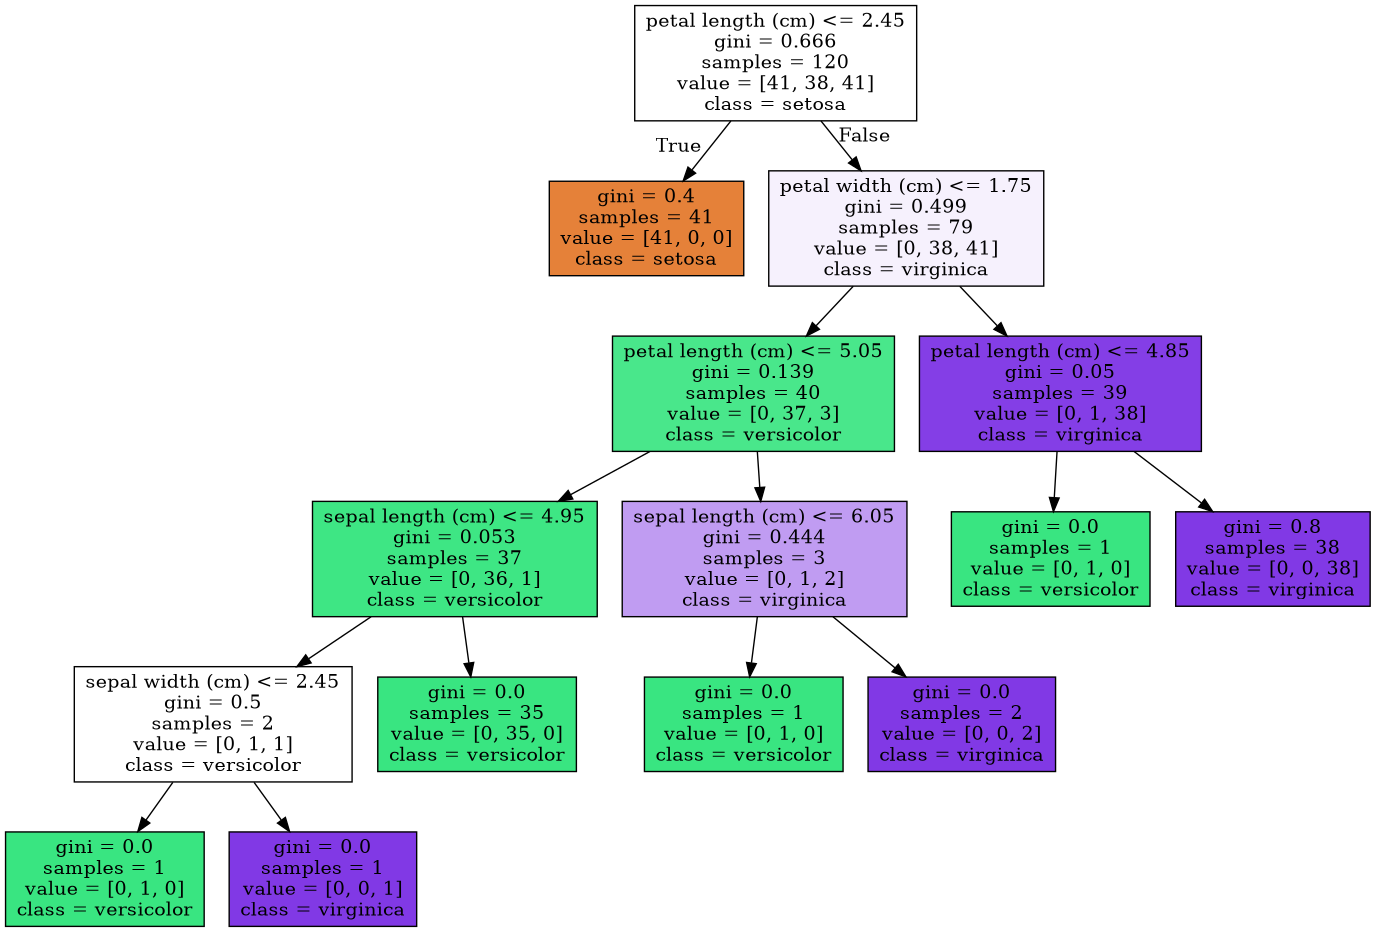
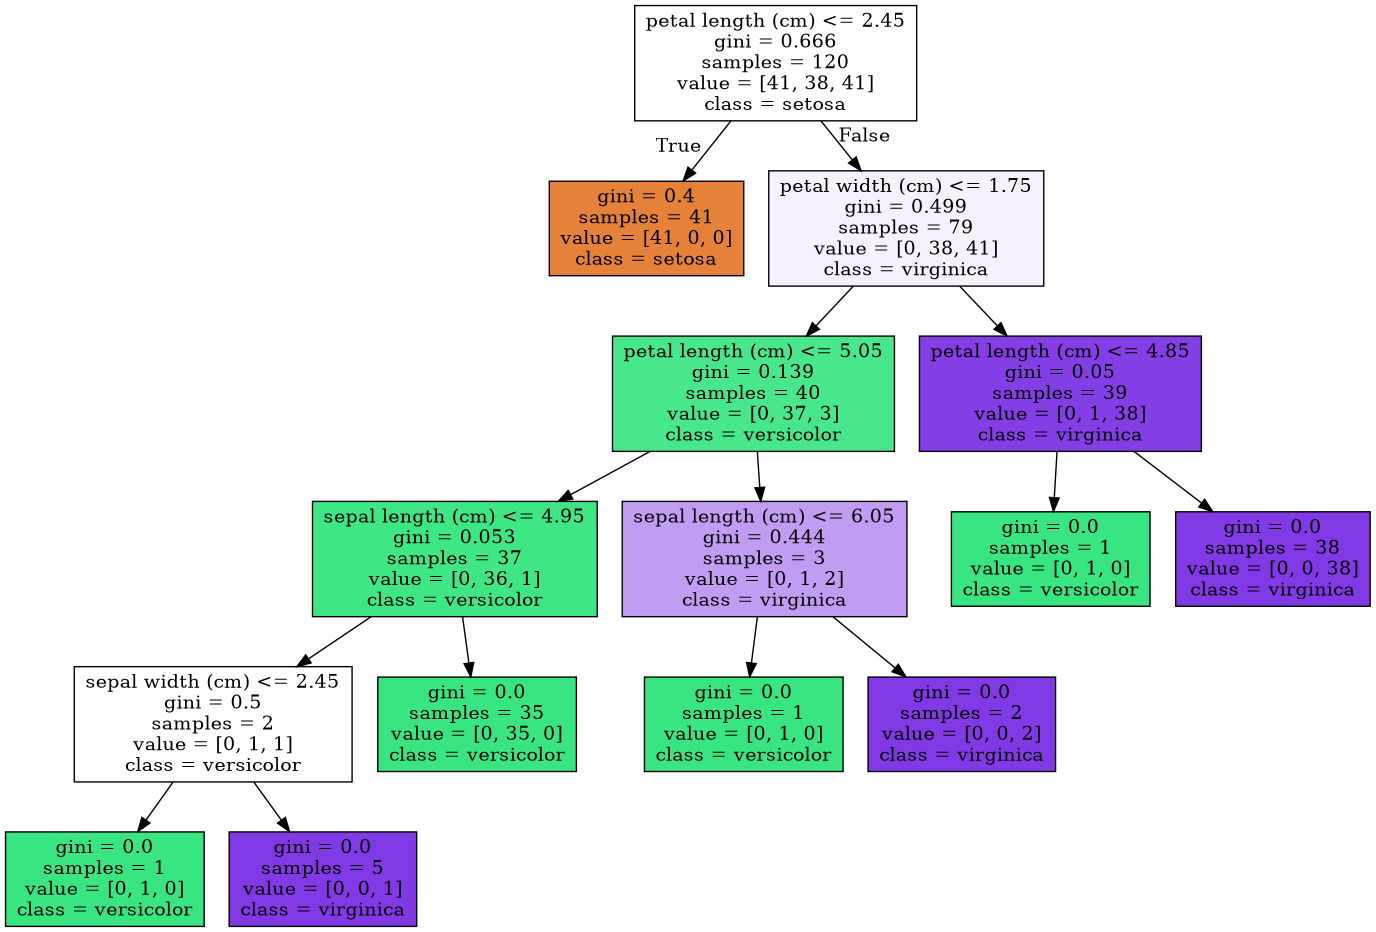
(1273, 559) -> (1273, 559)
(323, 879) -> (323, 879)
